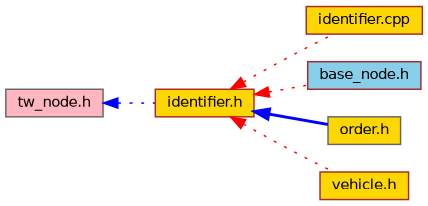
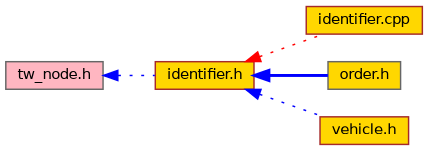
(364, 75) -> none
(288, 149) -> (291, 106)
